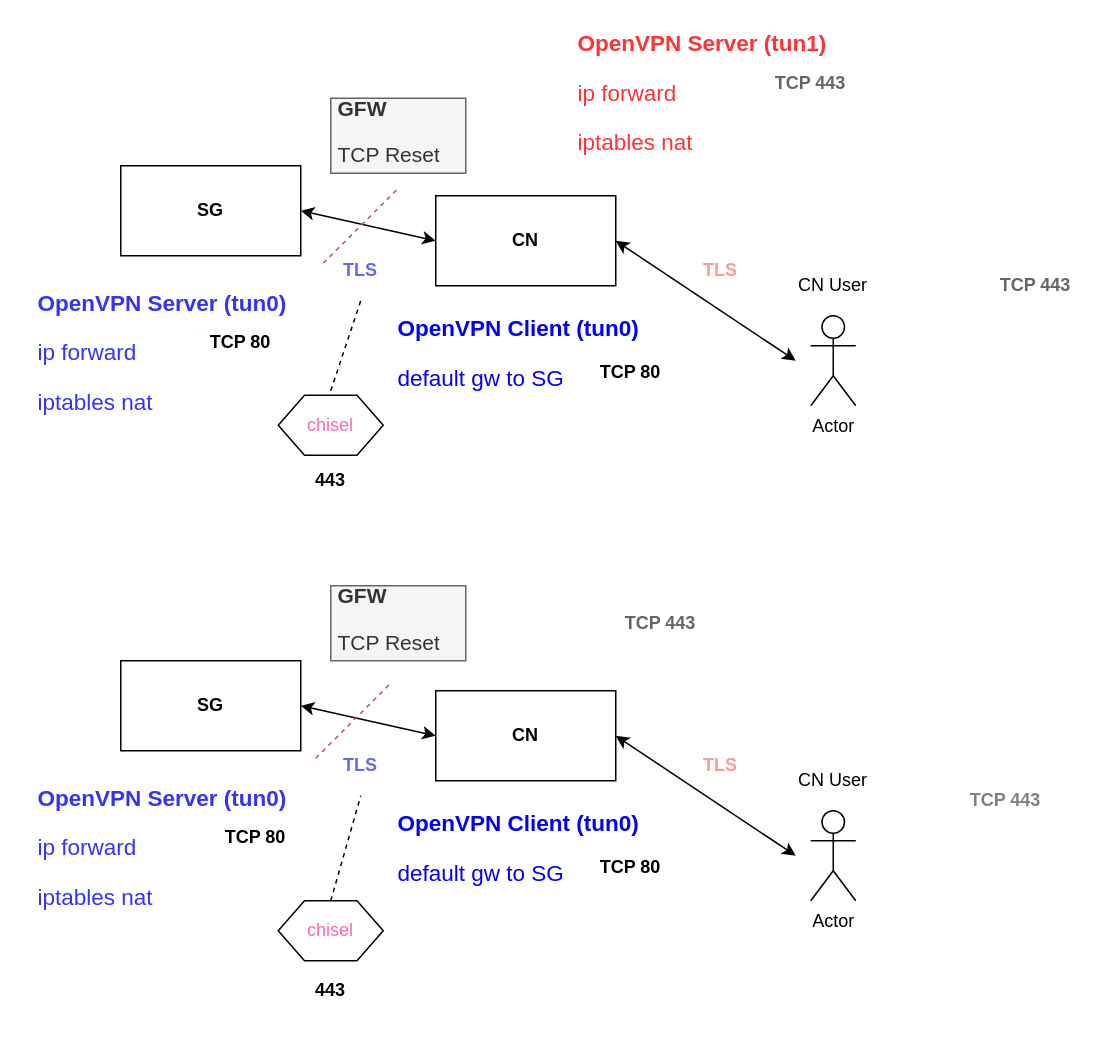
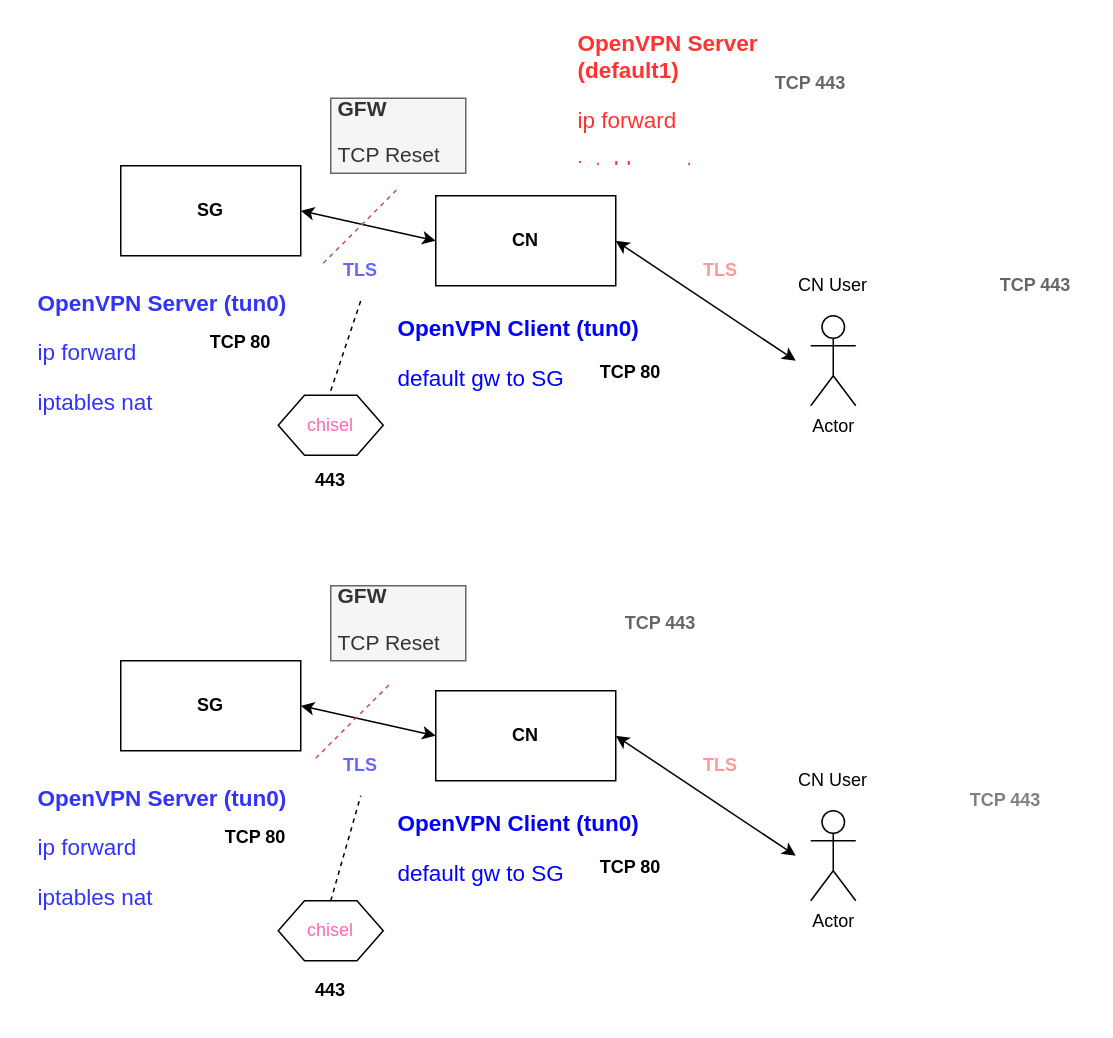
(679, 48) -> (697, 48)
